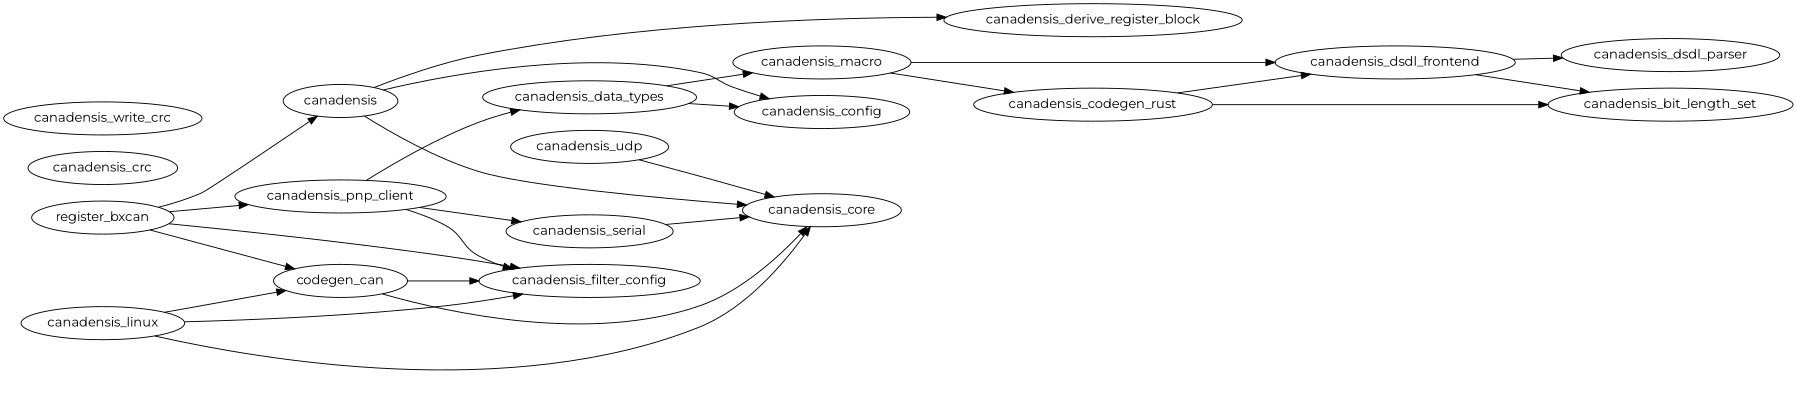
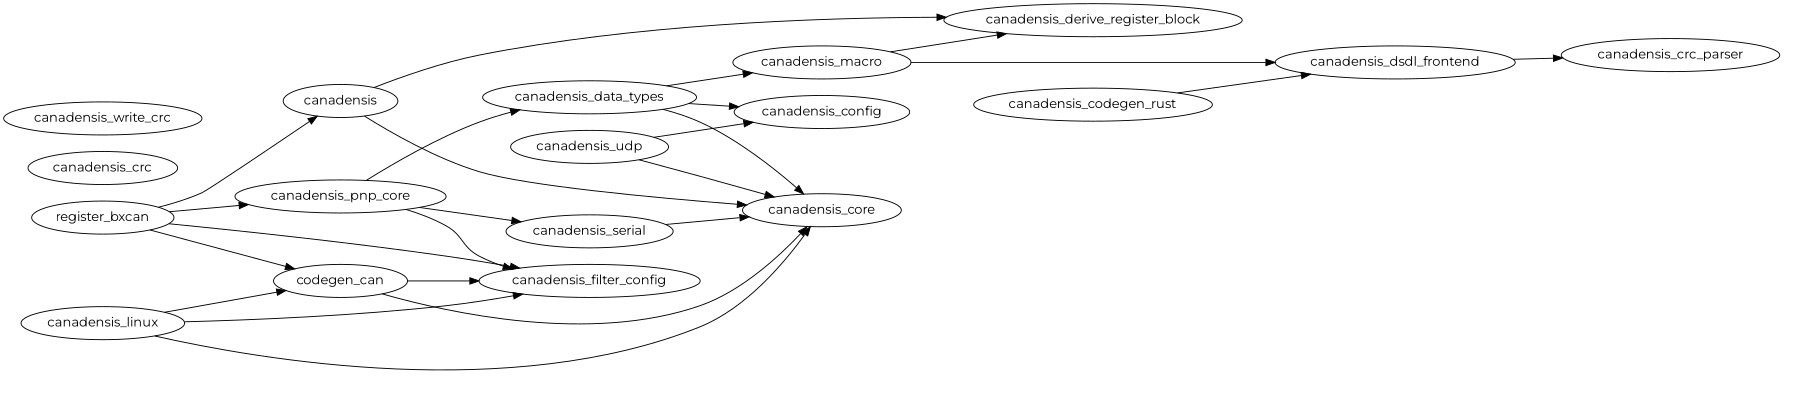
(1670, 55) -> (1670, 55)
(573, 63) -> (699, 131)
(947, 82) -> (944, 43)
(1670, 105) -> none
none -> (734, 141)
(341, 196) -> (341, 196)
